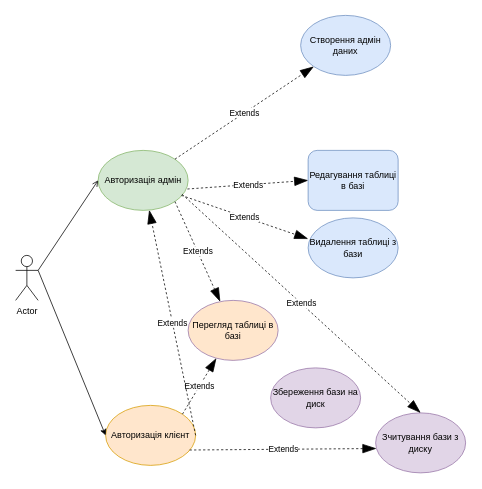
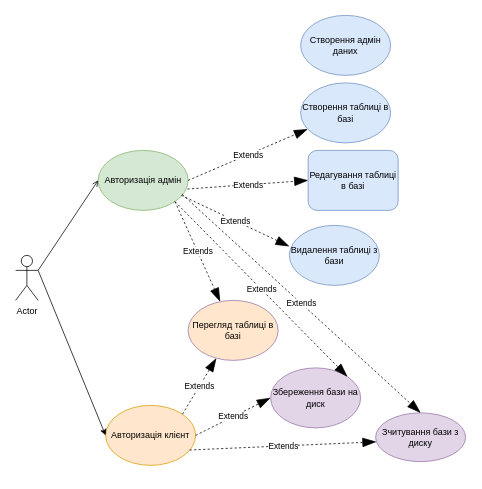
none -> (345, 113)
(238, 117) -> none
none -> (241, 157)
none -> (199, 227)
(353, 248) -> (334, 255)
(180, 361) -> (234, 416)
(420, 443) -> (420, 437)
